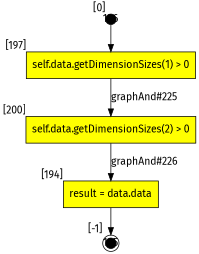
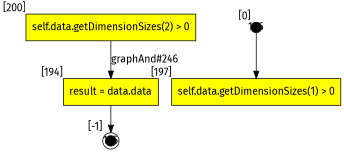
(111, 94) -> none
(145, 162) -> (145, 60)
